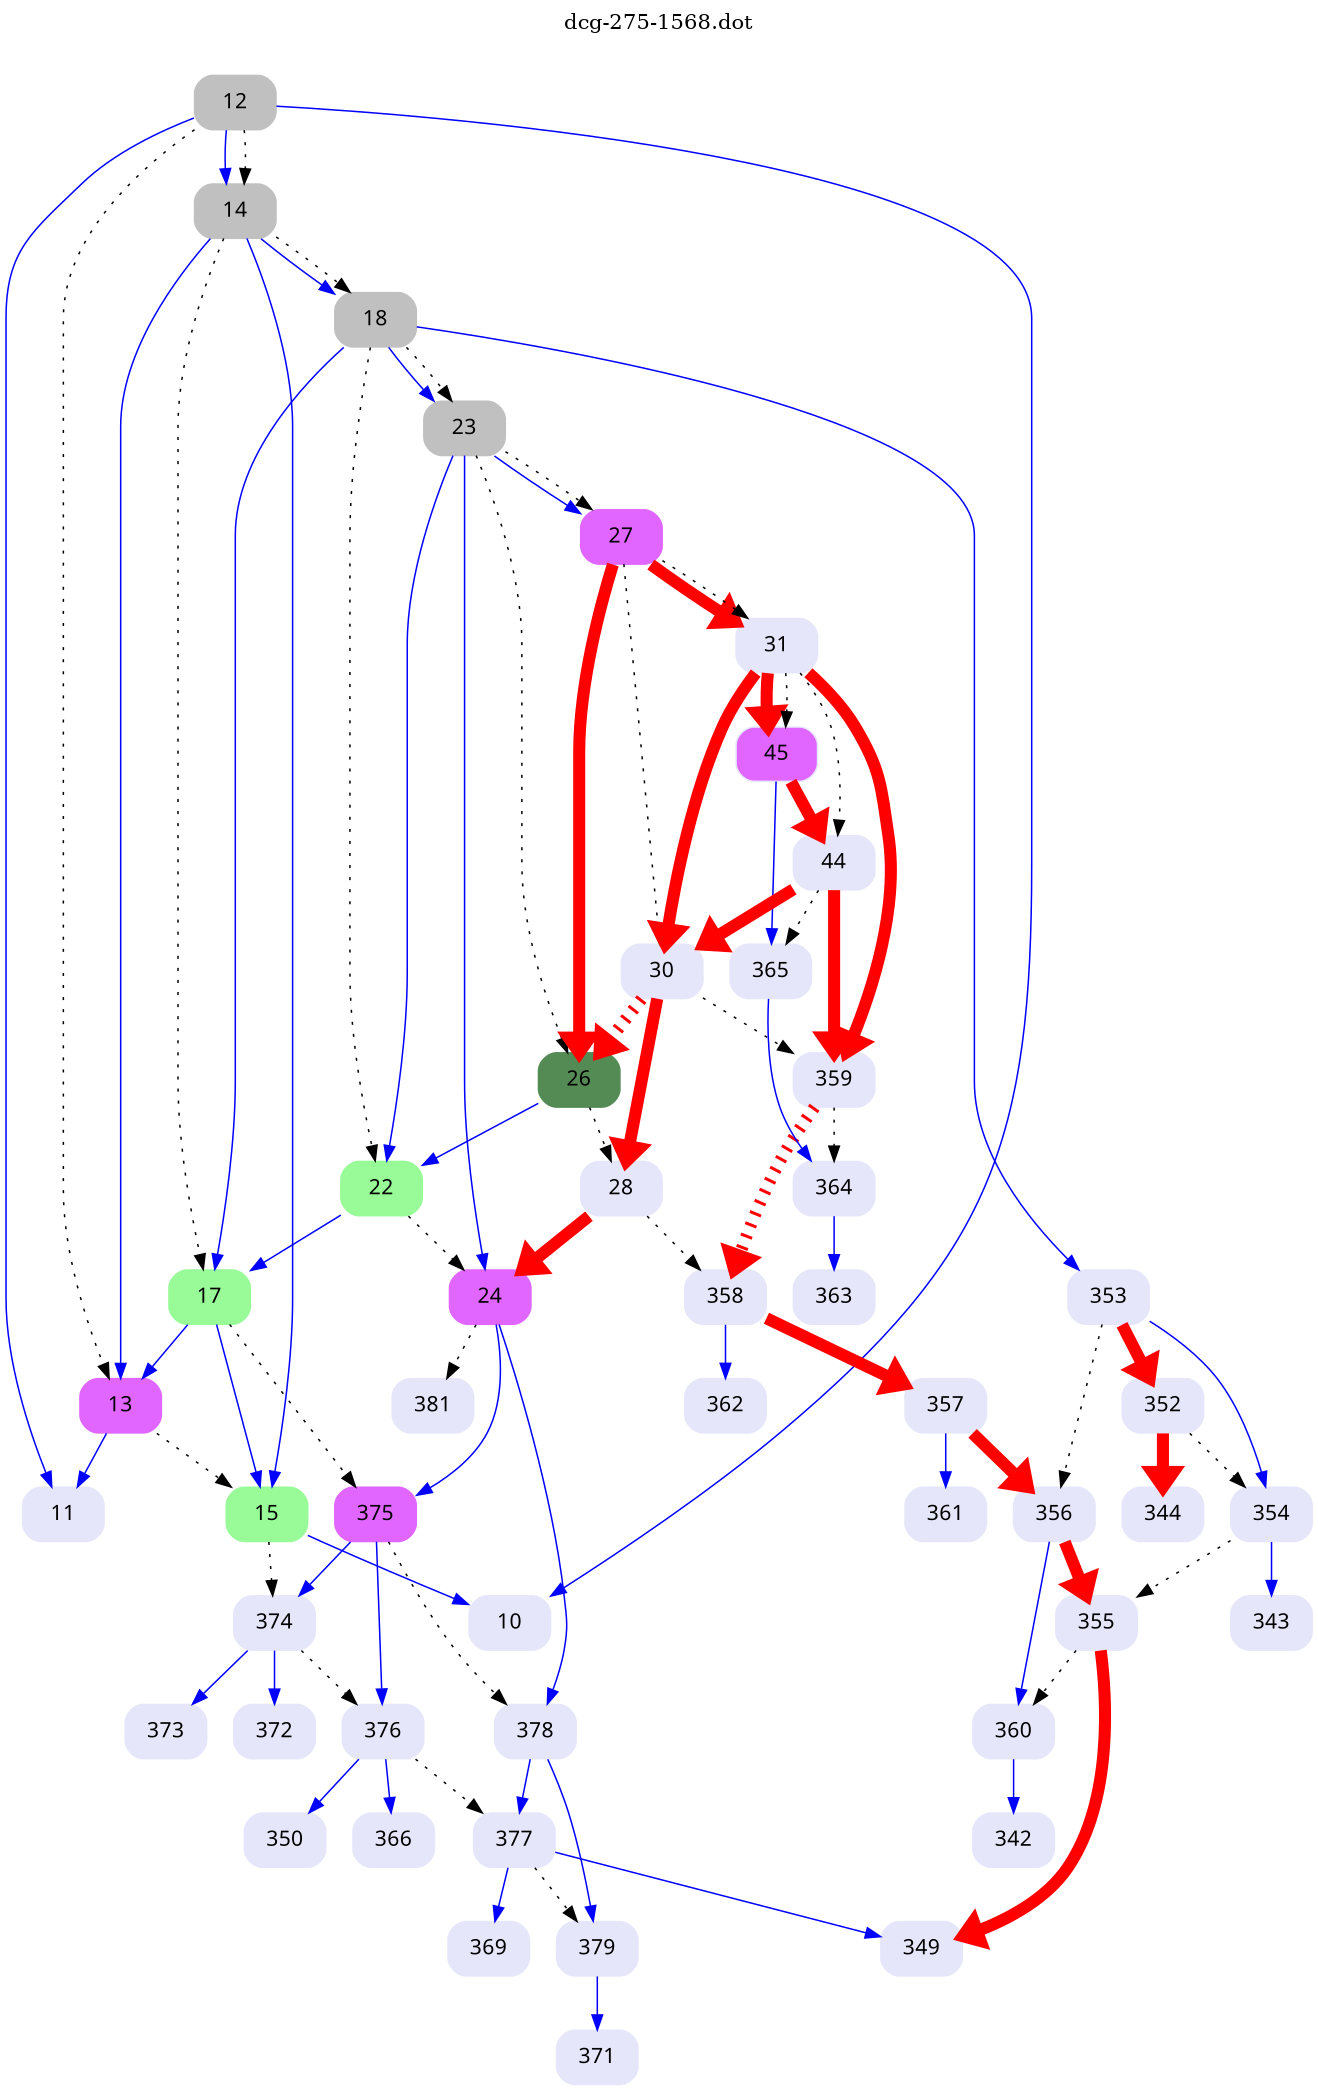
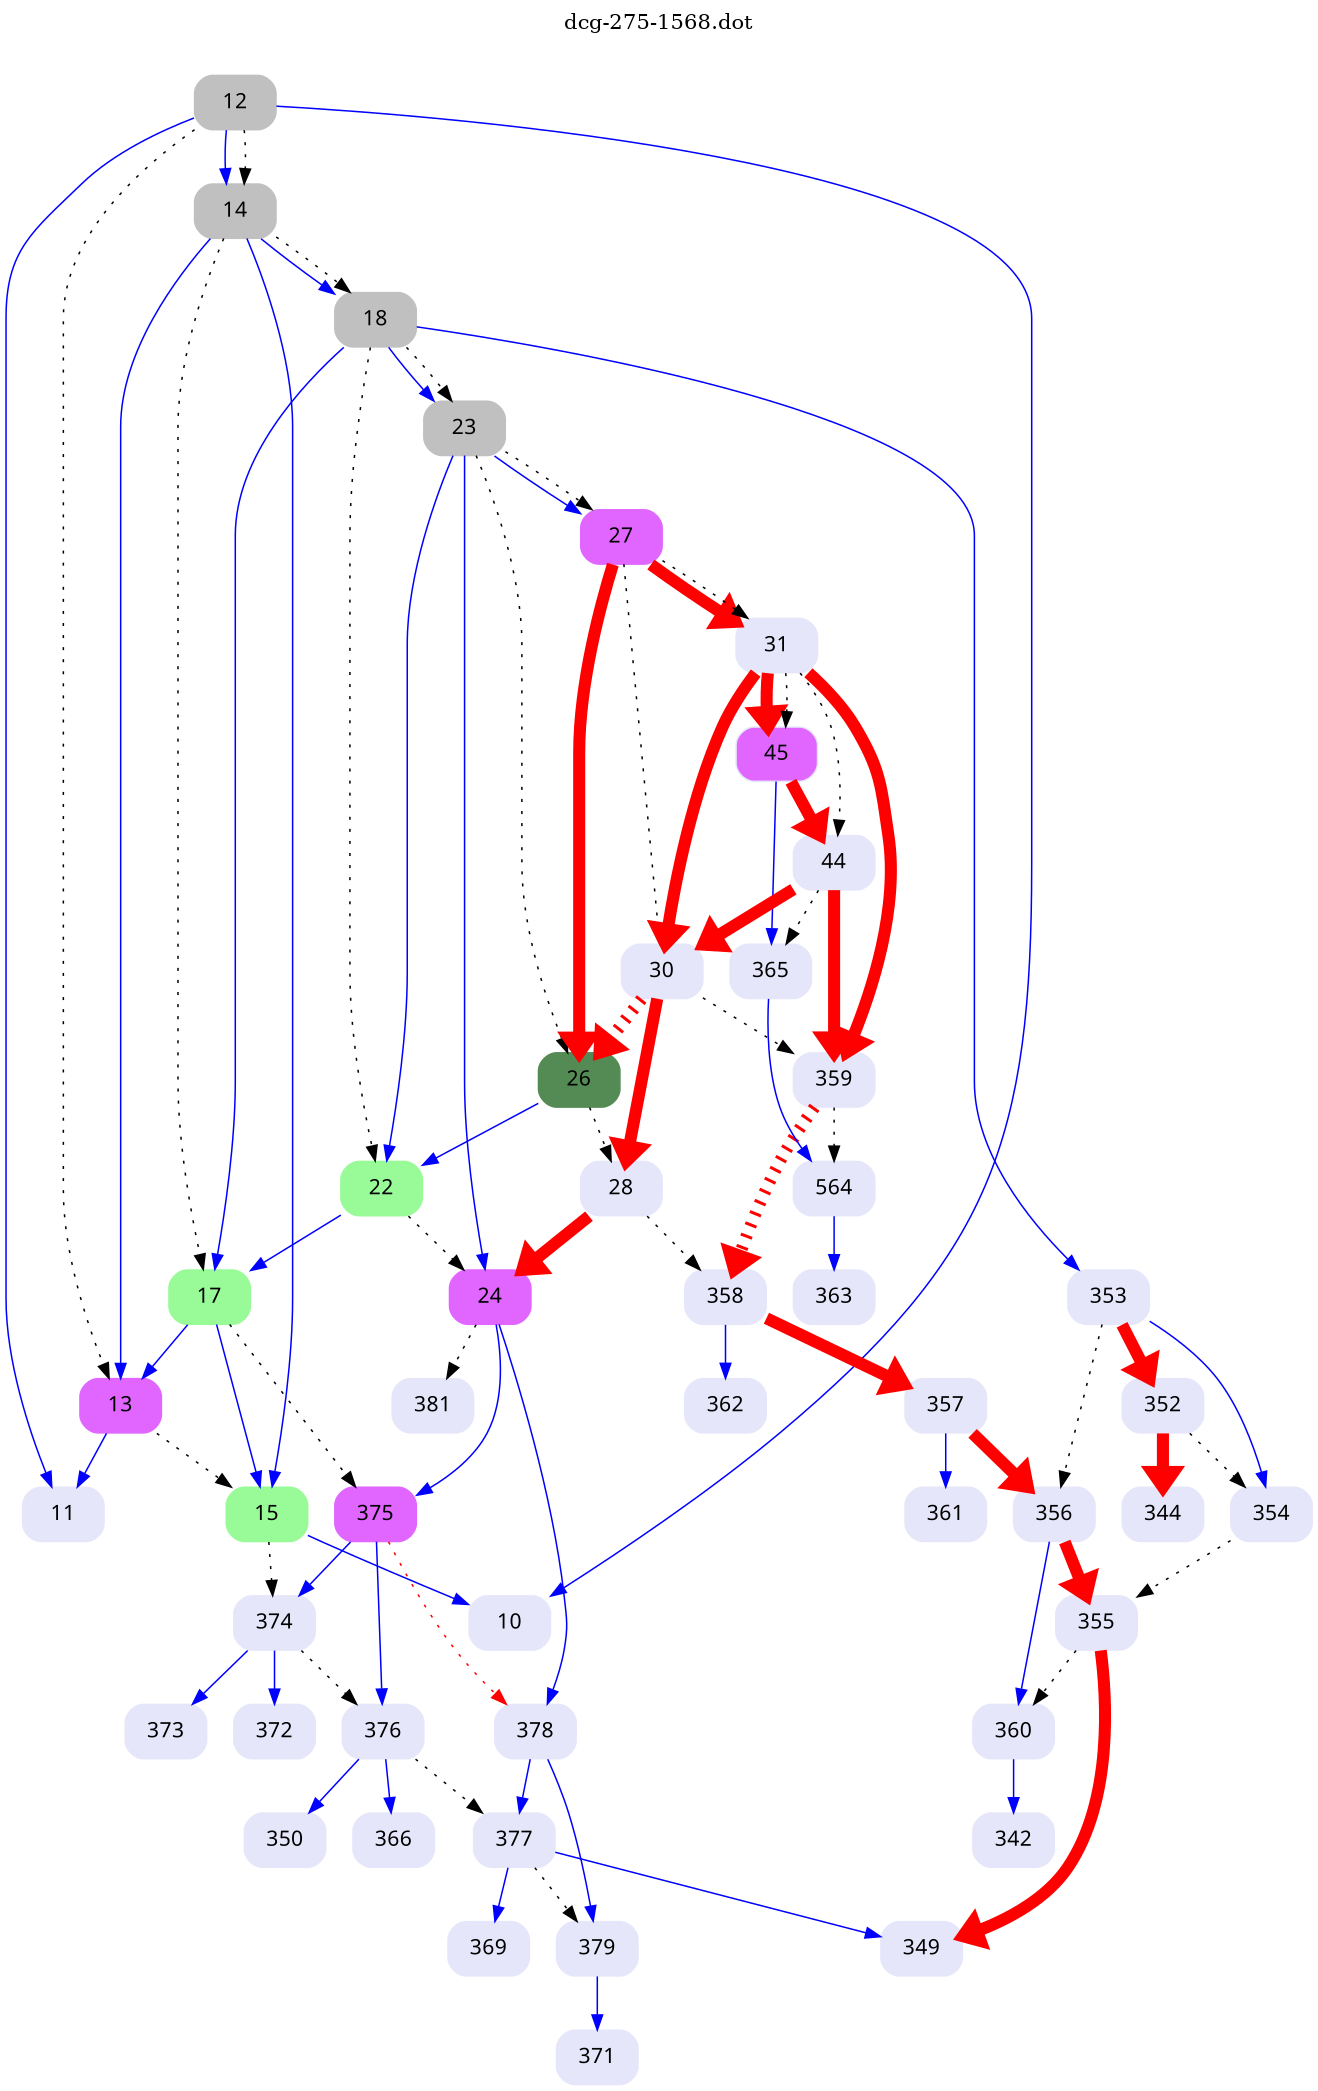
(834, 1189) -> (834, 1189)
(436, 1622) -> (436, 1622)
(1272, 1623) -> none
